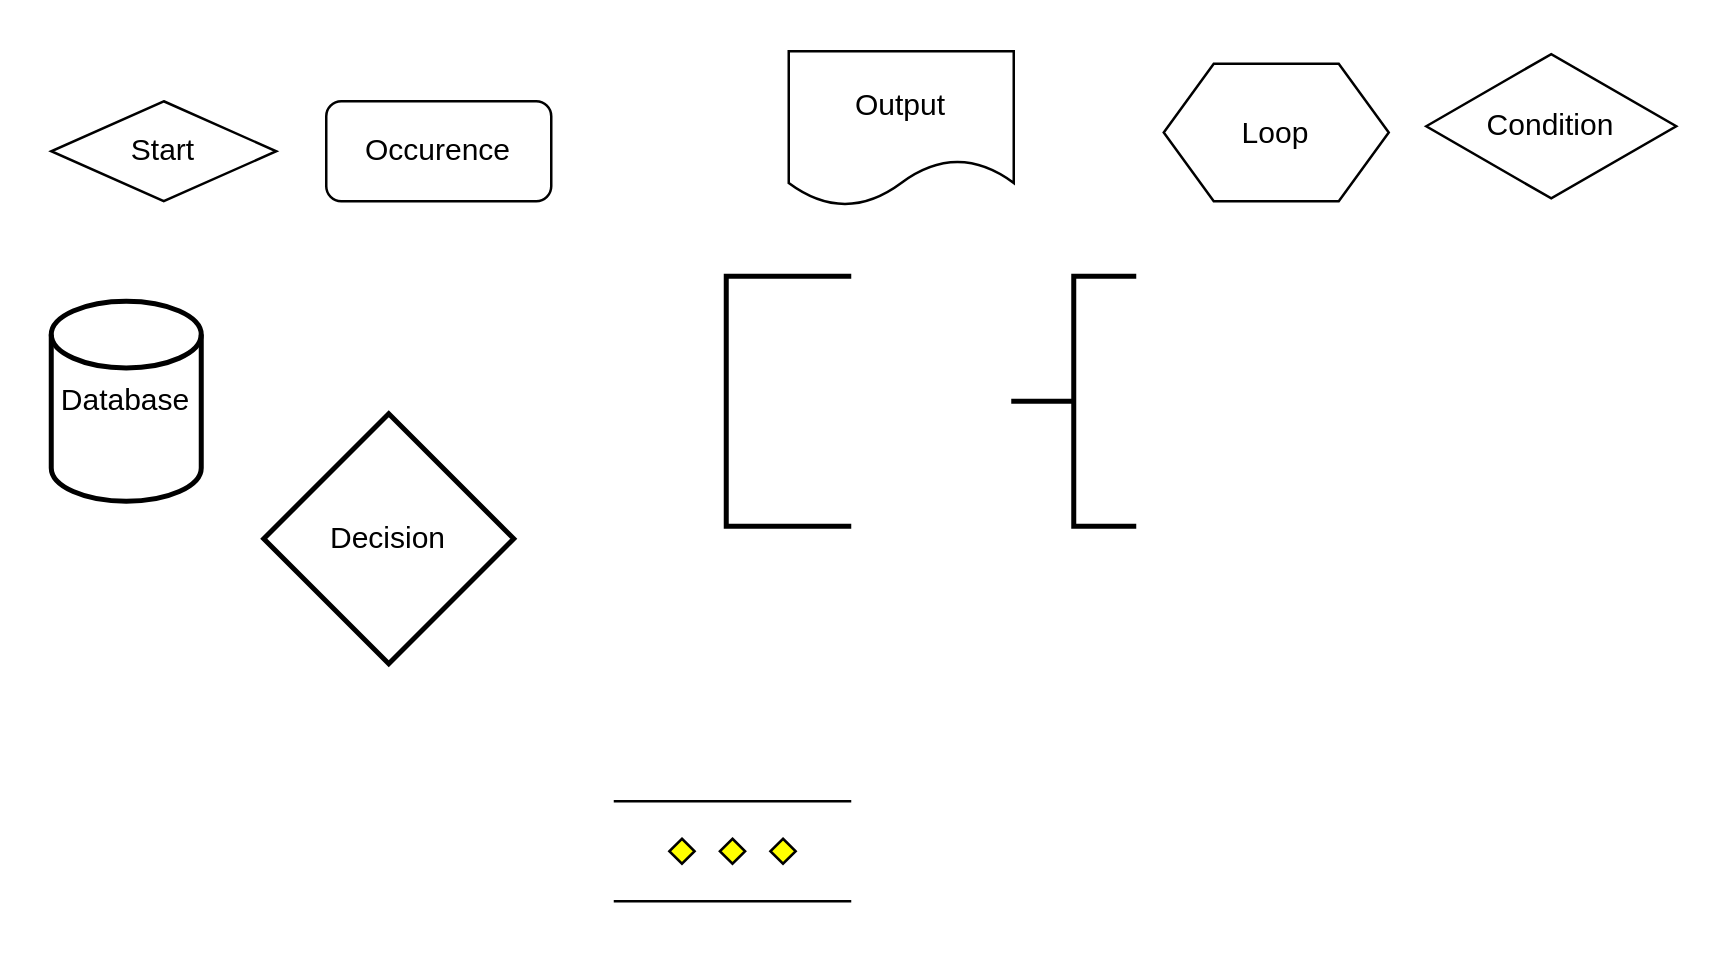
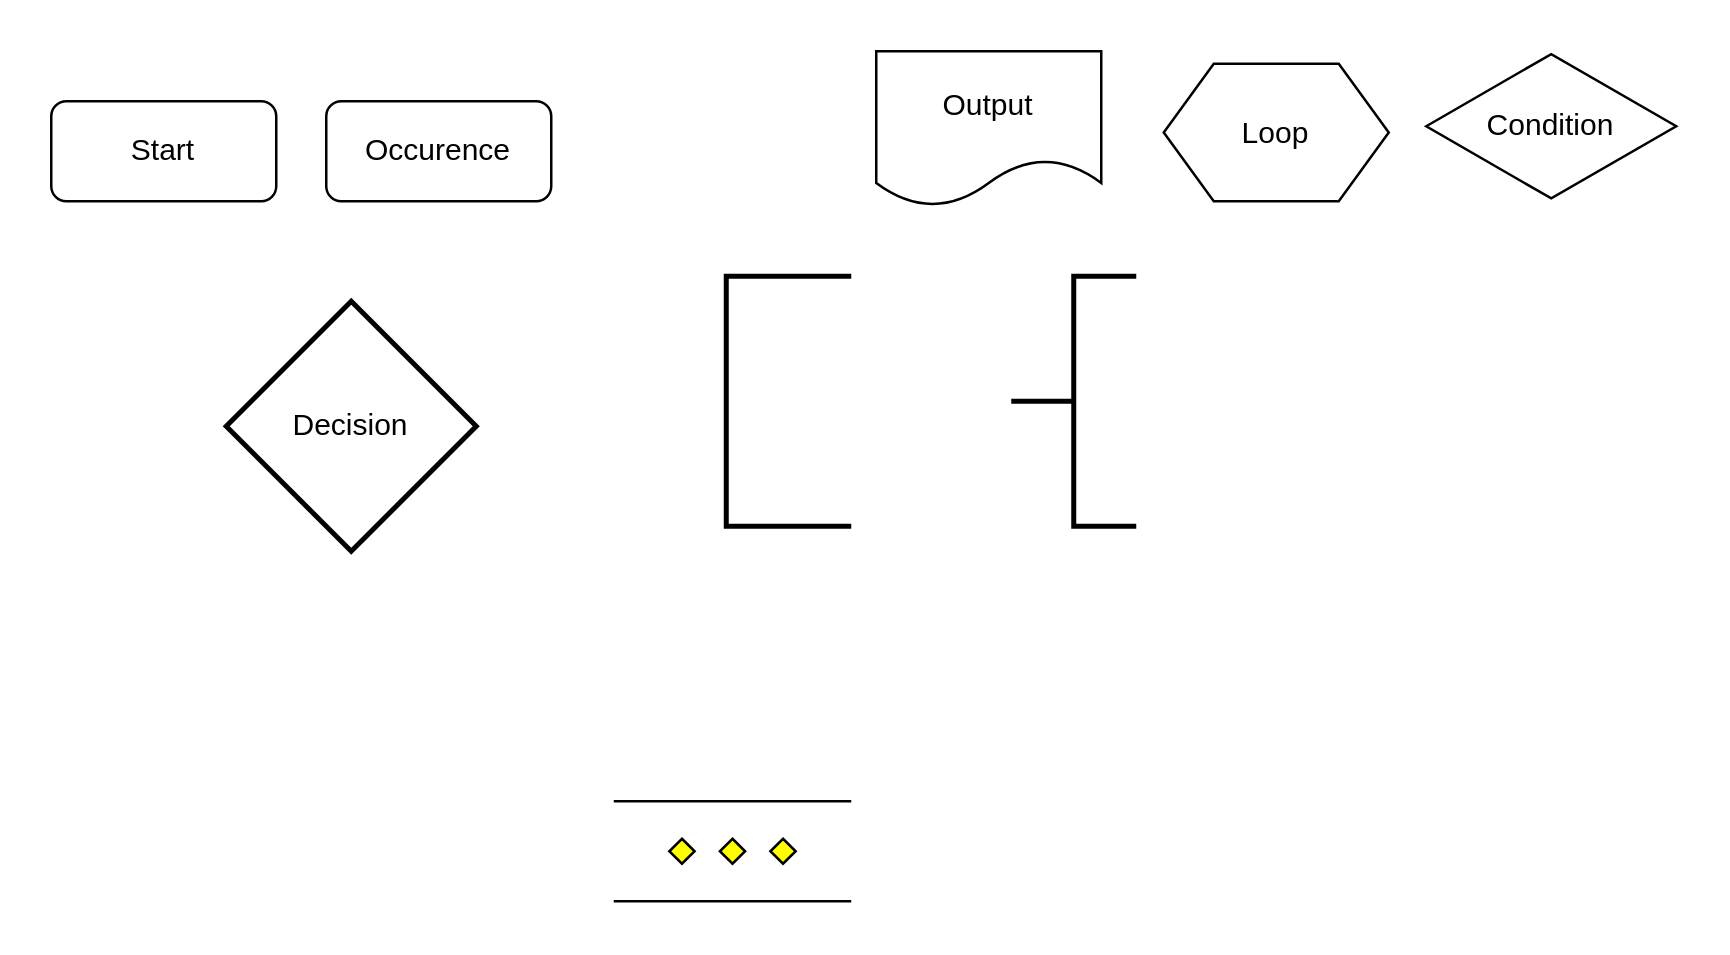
(901, 129) -> (989, 129)
(164, 151) -> (164, 151)
(126, 401) -> none
(389, 539) -> (351, 426)
